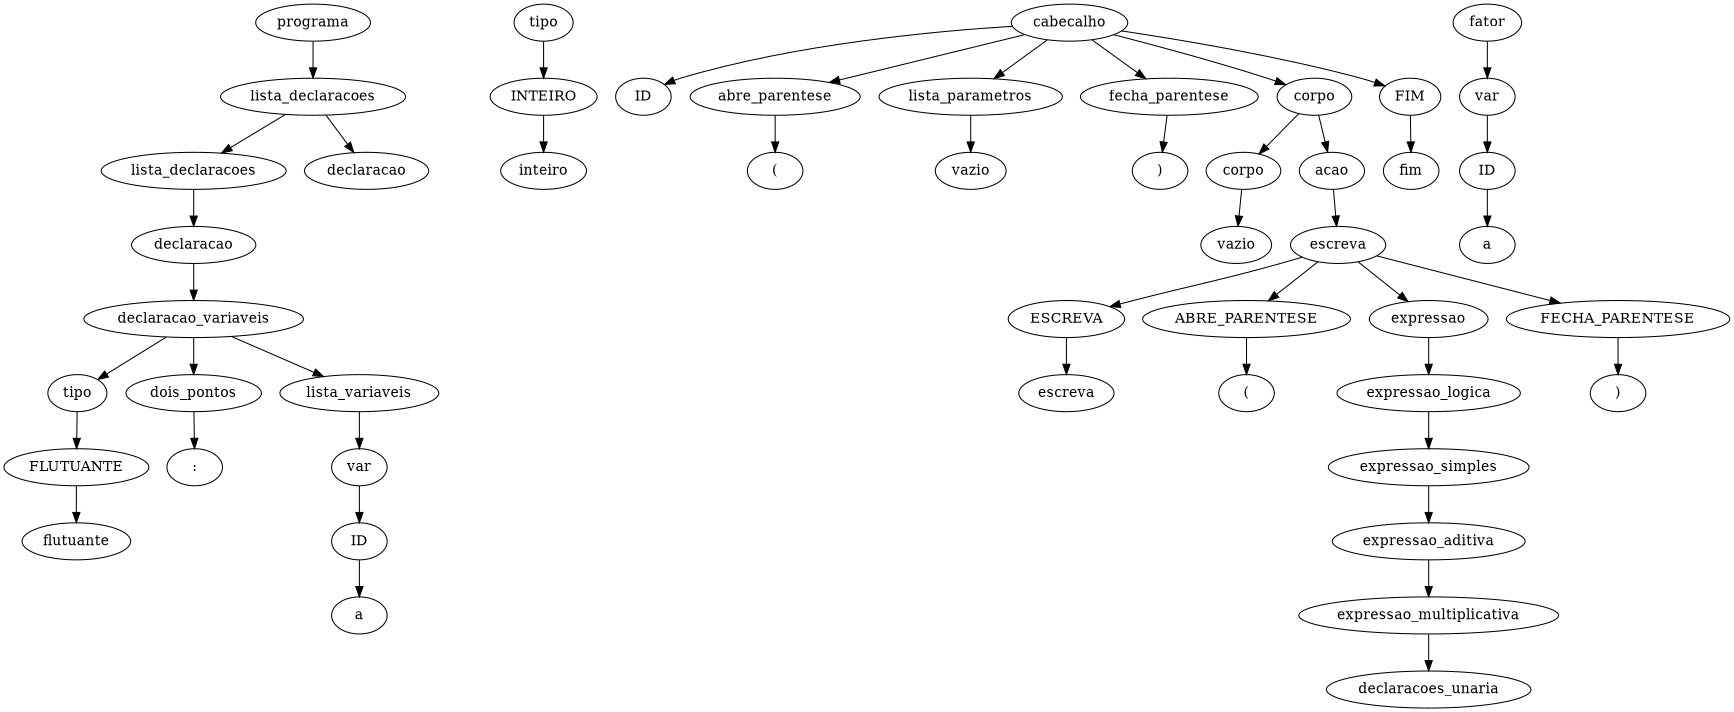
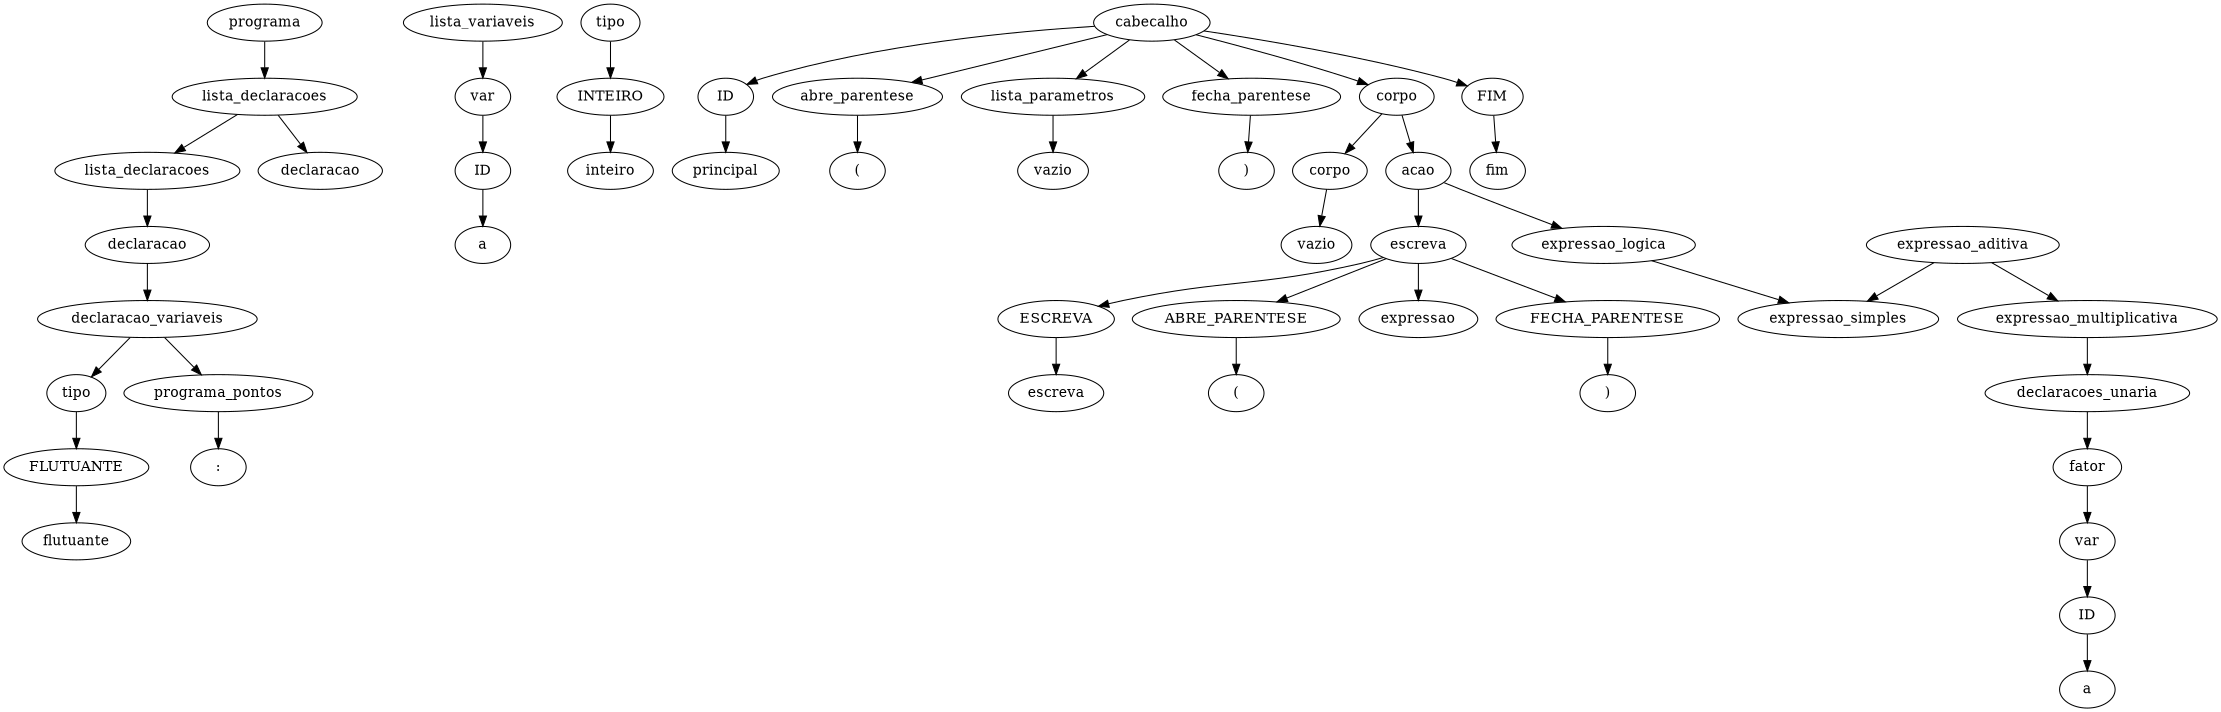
none -> (726, 171)
(1429, 351) -> (1498, 204)
(273, 354) -> none
(194, 393) -> (218, 393)
none -> (2087, 425)
(1429, 499) -> (1905, 279)
